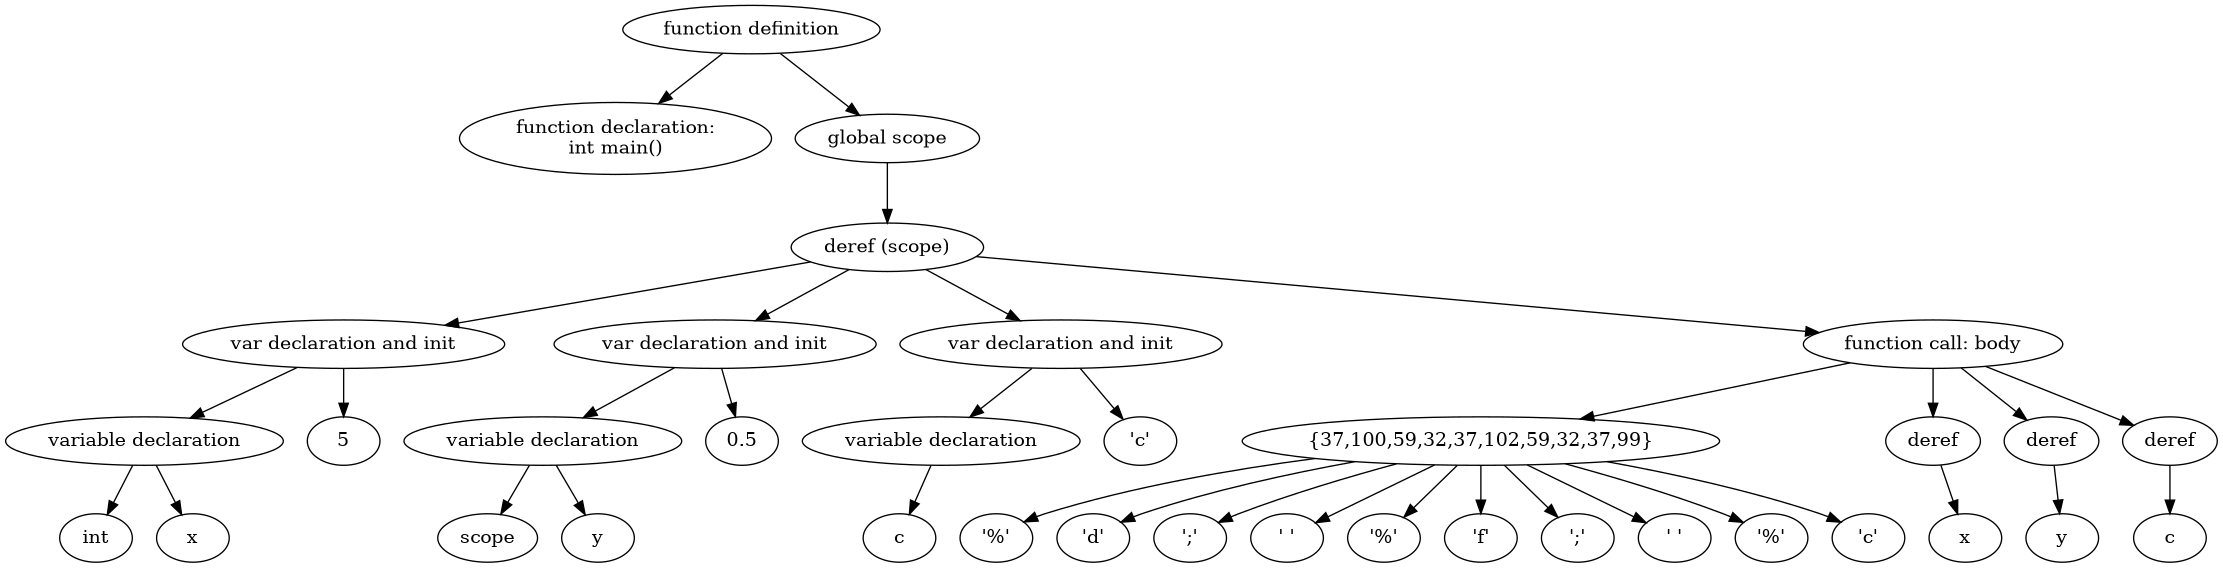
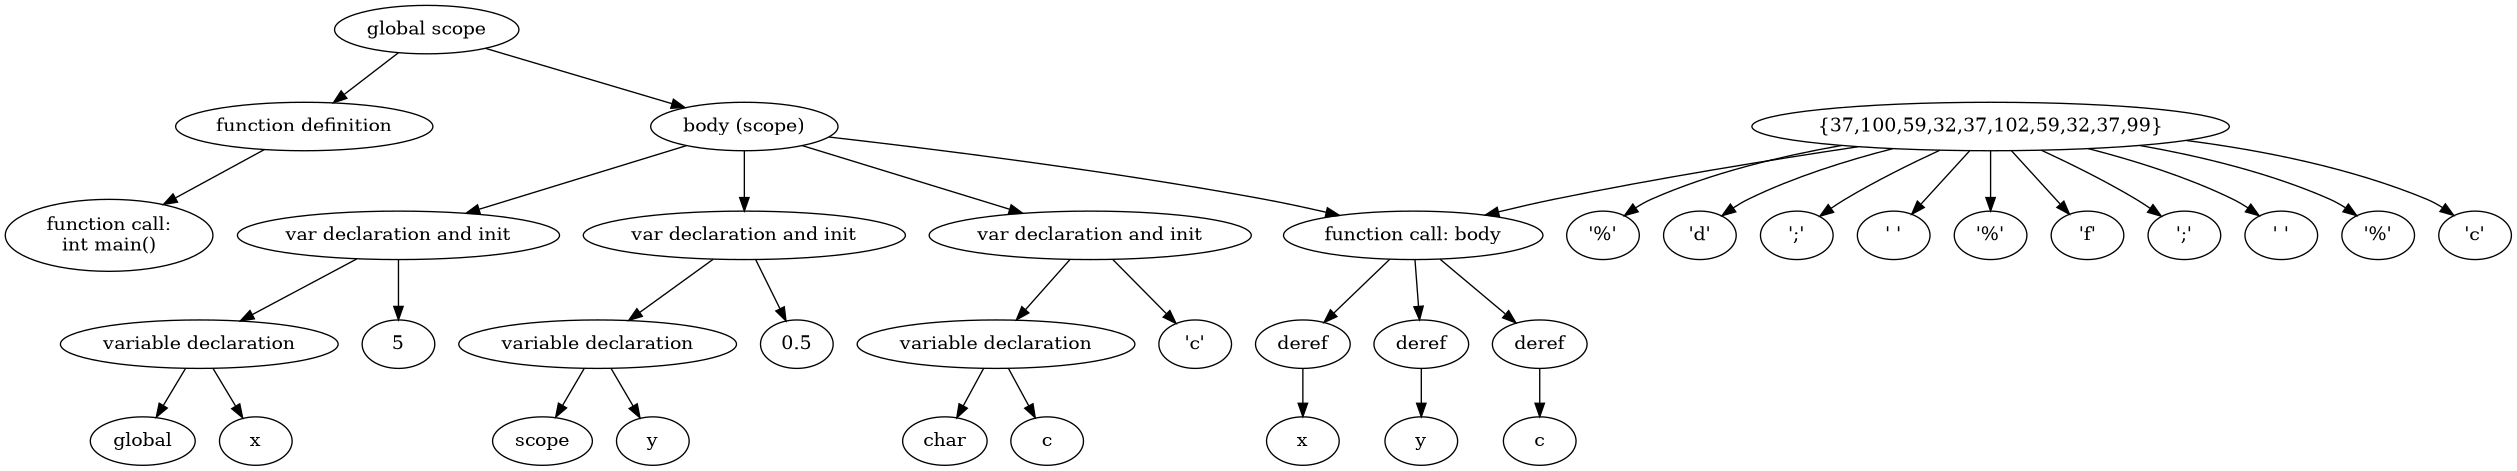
(814, 80) -> (371, 74)
(616, 138) -> (109, 235)
(887, 247) -> (744, 127)
(1722, 390) -> (1678, 176)
none -> (945, 441)
(96, 538) -> (143, 441)
